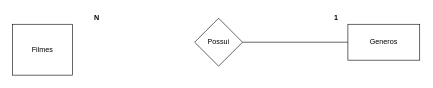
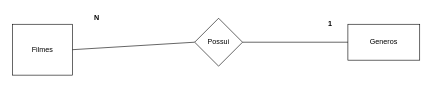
(336, 18) -> (330, 24)
none -> (134, 46)
